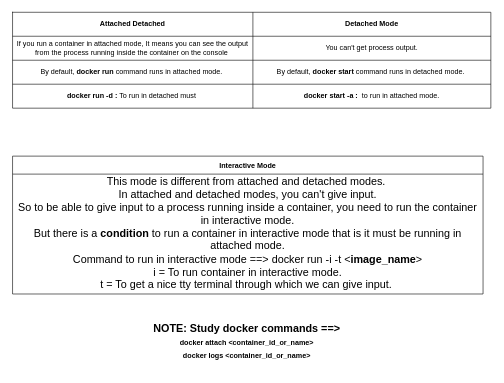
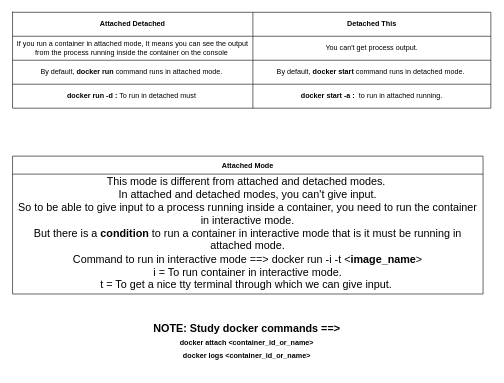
(372, 24) -> (372, 24)
(372, 96) -> (372, 96)
(248, 166) -> (248, 166)
